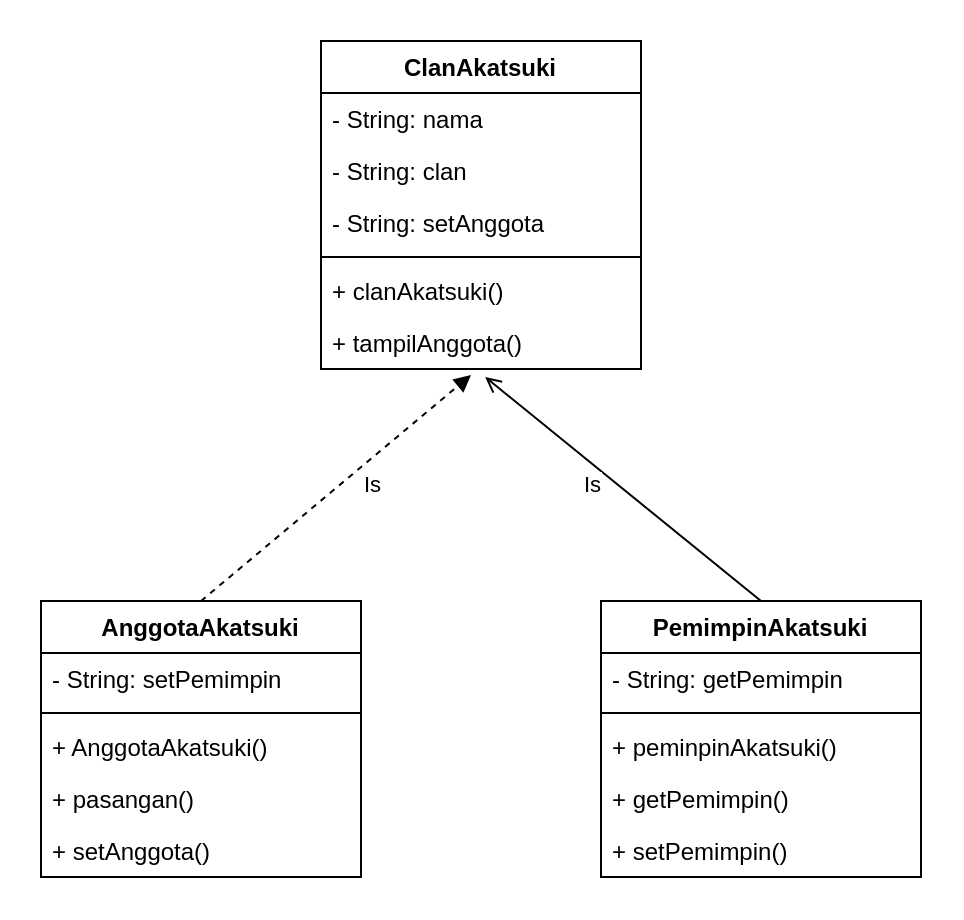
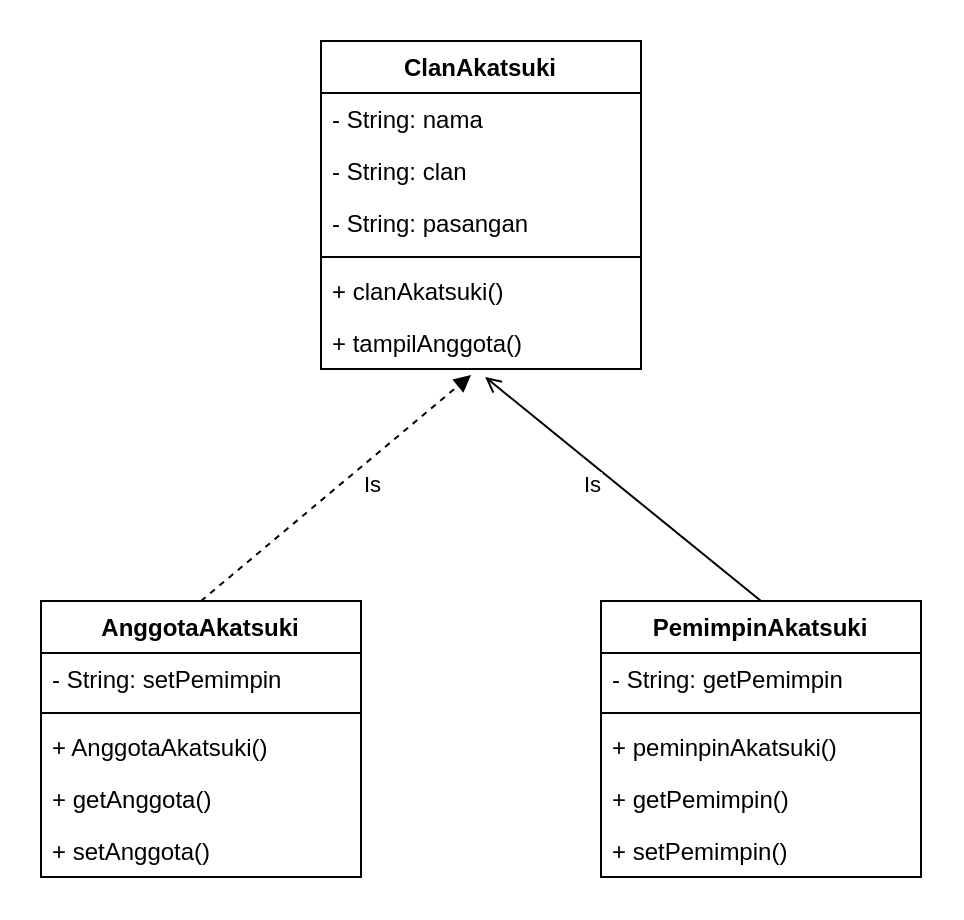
(454, 224) -> (440, 224)
(130, 800) -> (143, 800)
